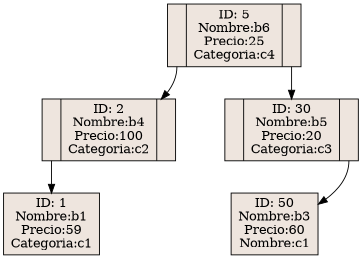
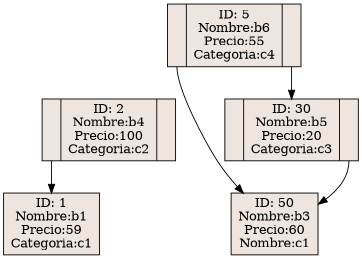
(234, 42) -> (234, 42)
(174, 80) -> (200, 130)
